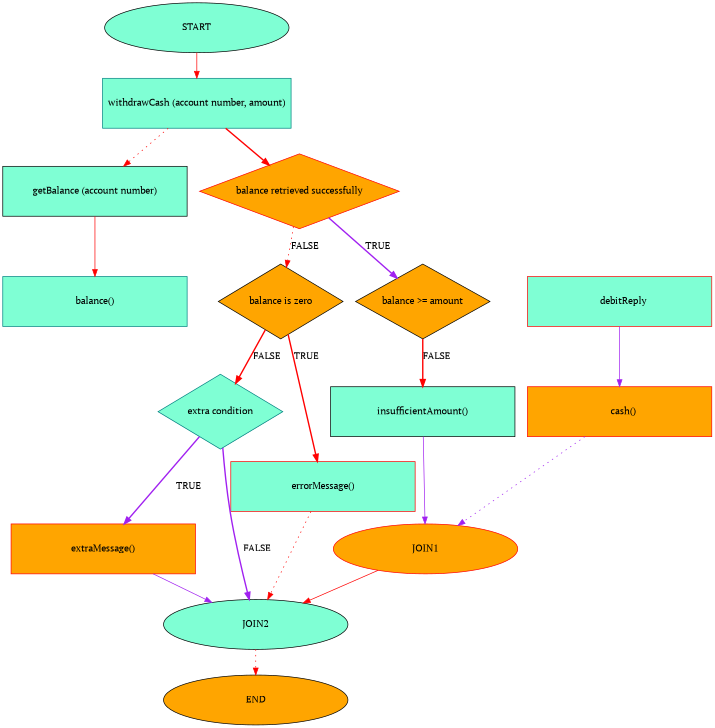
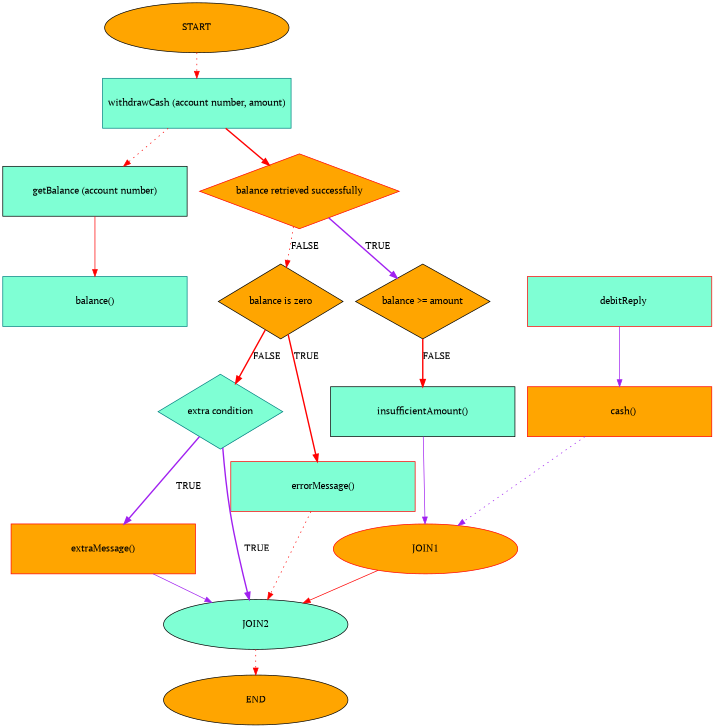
(197, 28) -> (197, 28)
(197, 62) -> (197, 62)
(257, 549) -> (257, 549)
